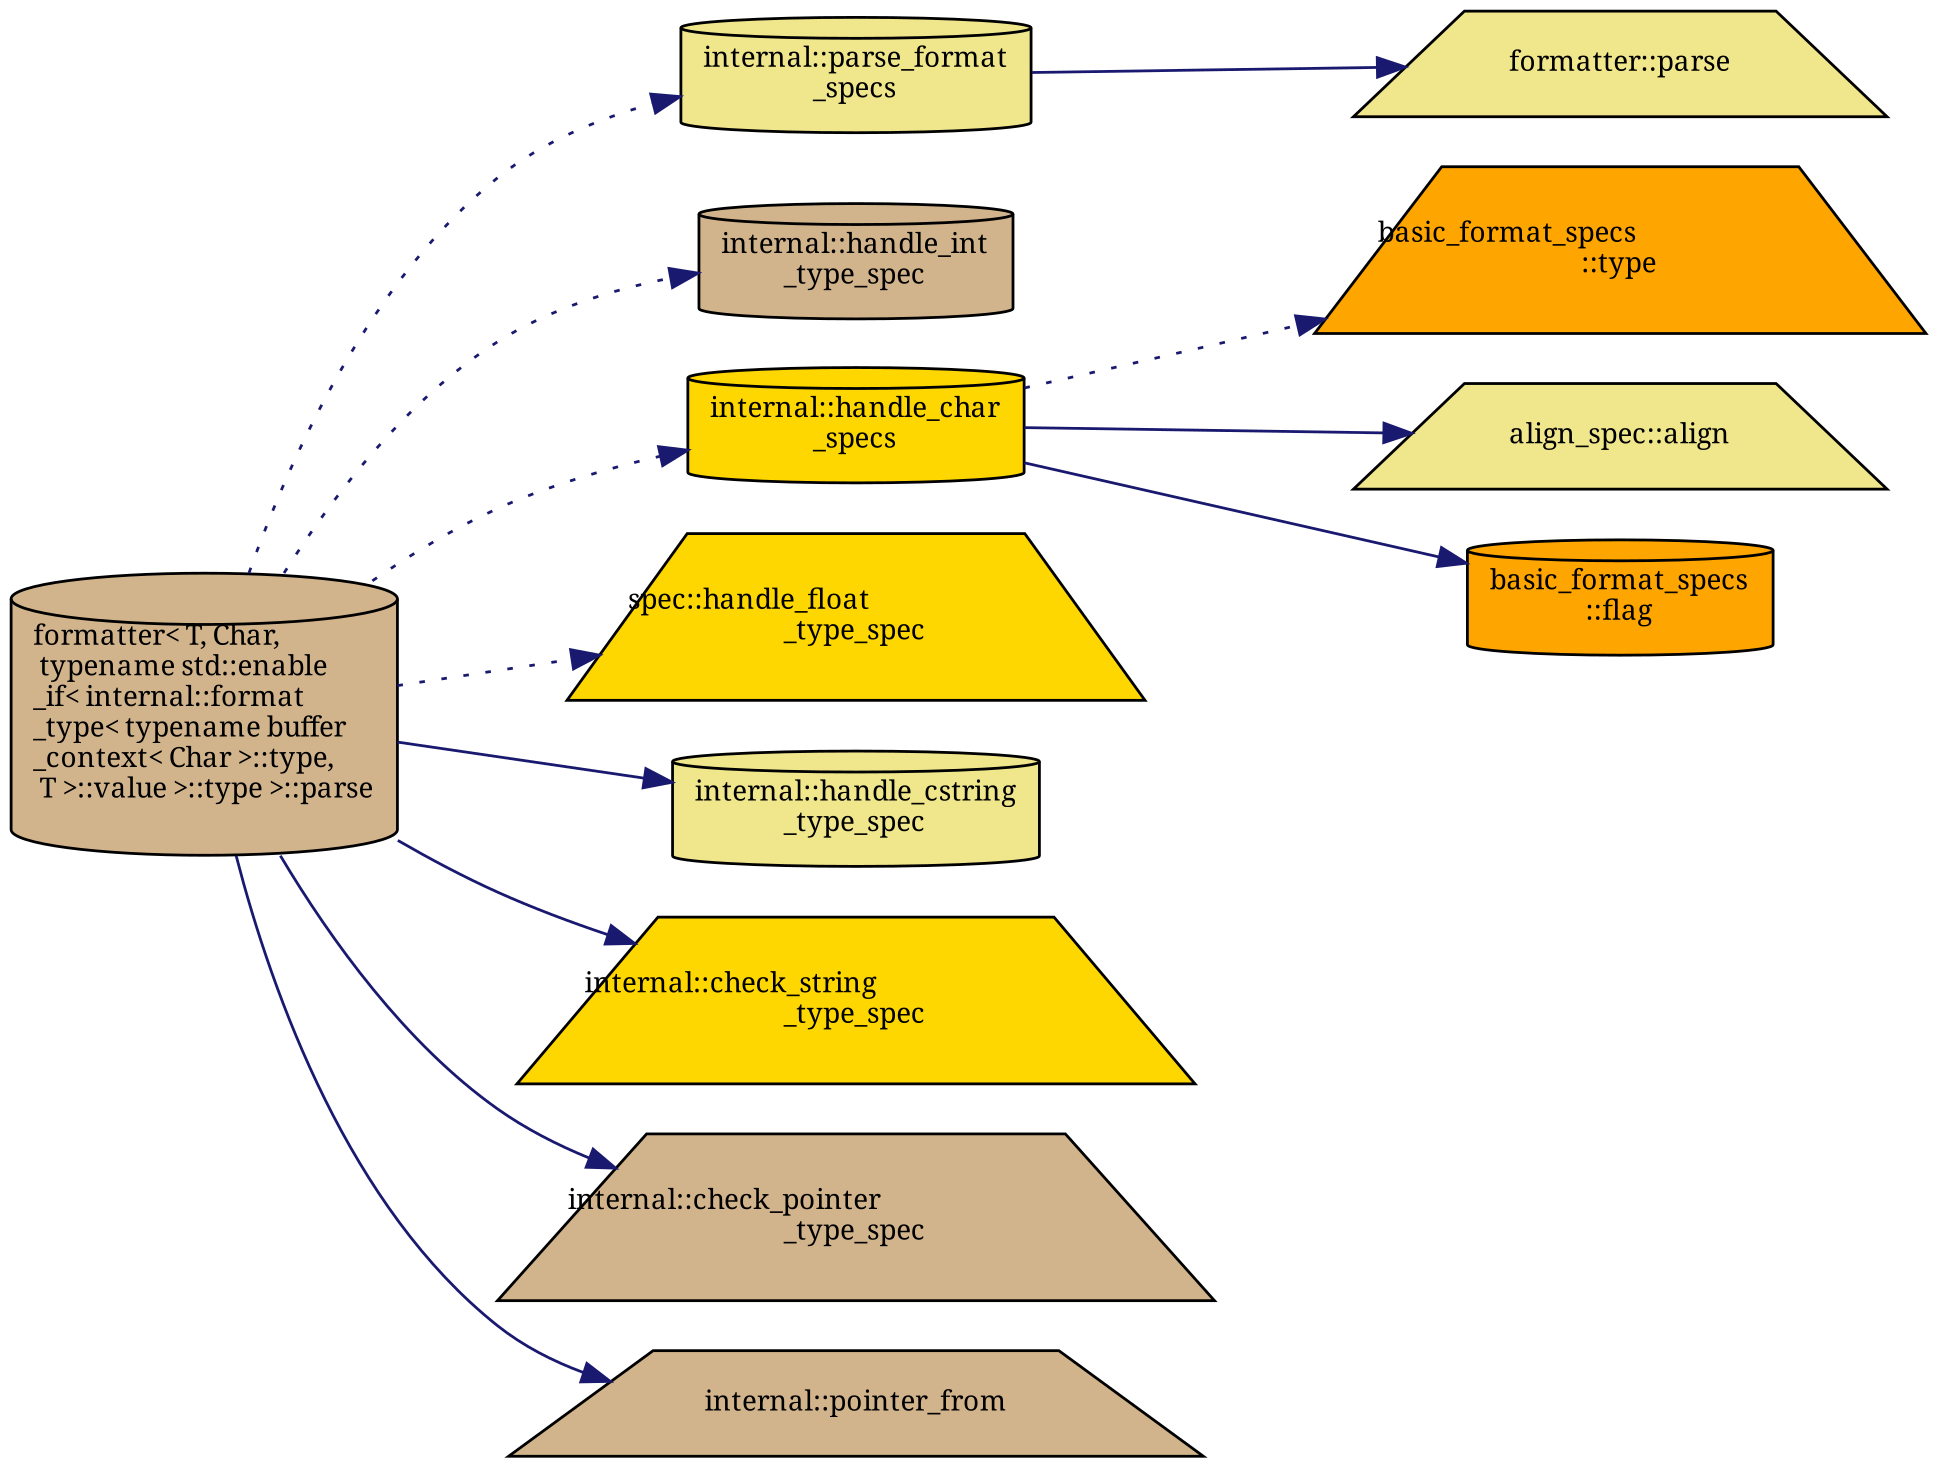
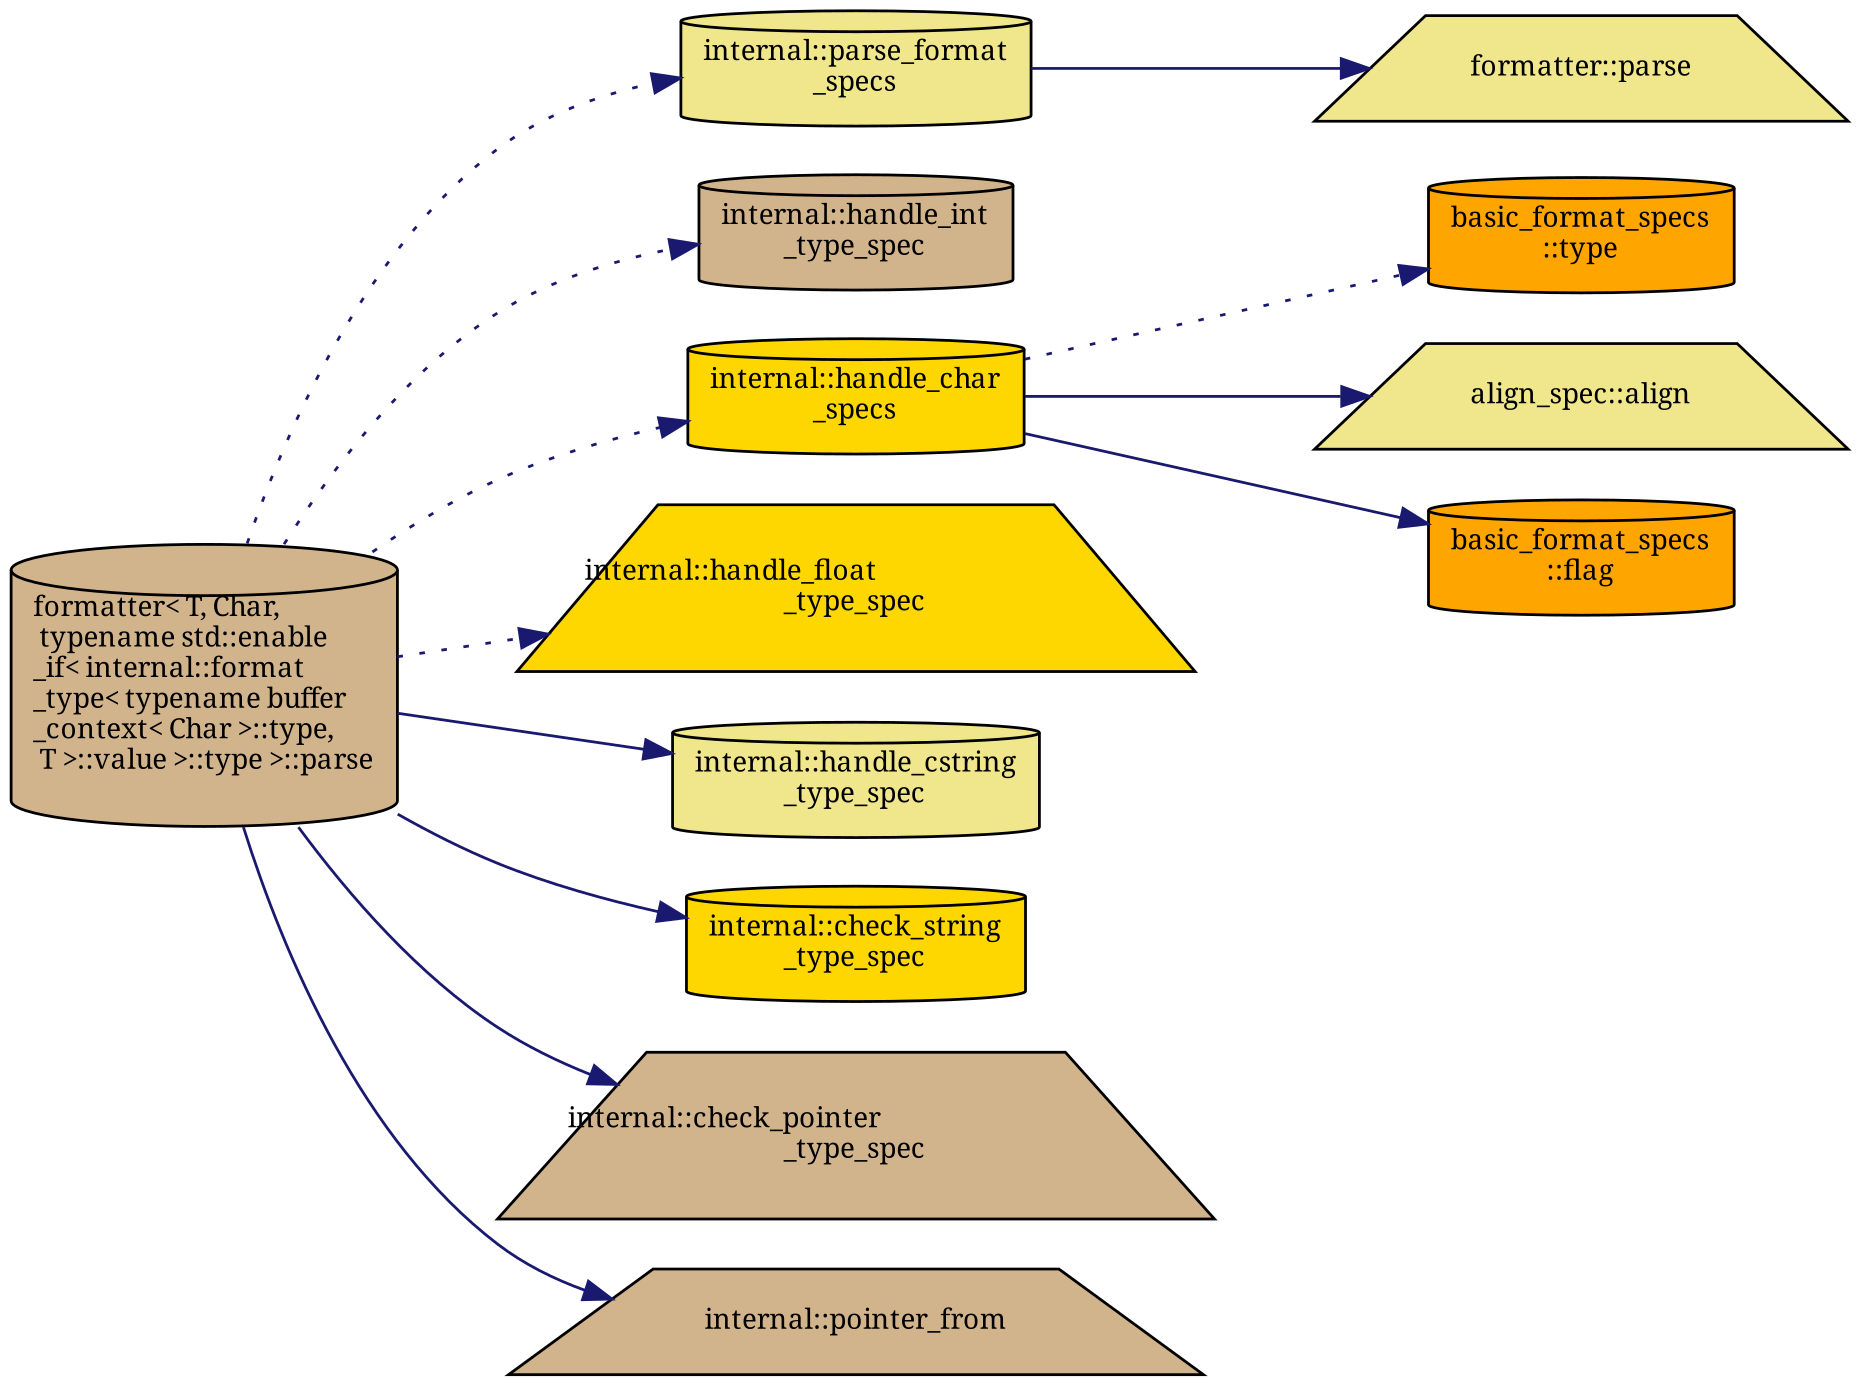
(1620, 250) -> (1581, 235)
(856, 617) -> (856, 588)
(856, 1000) -> (856, 944)
